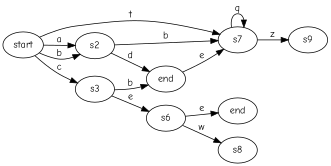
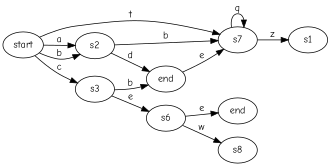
(308, 40) -> (308, 40)
